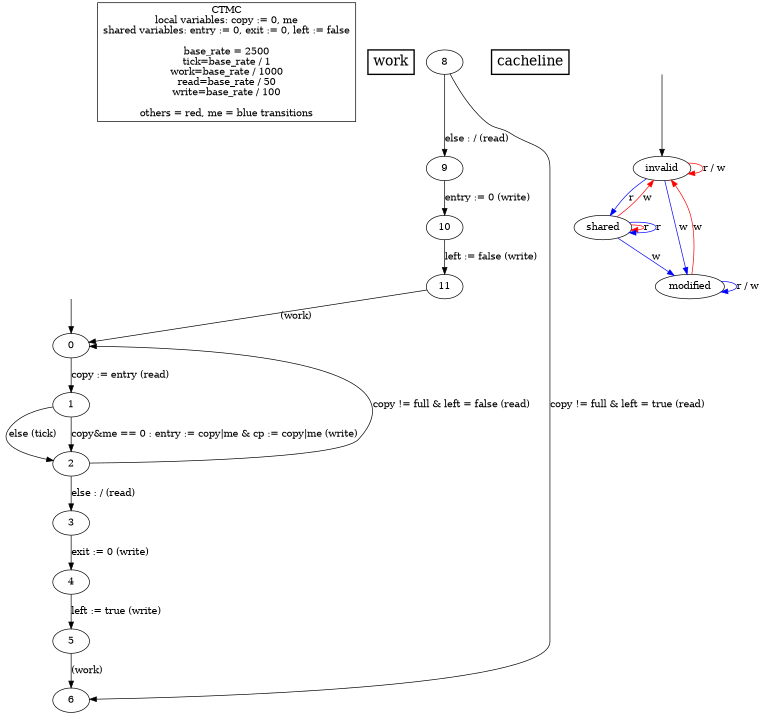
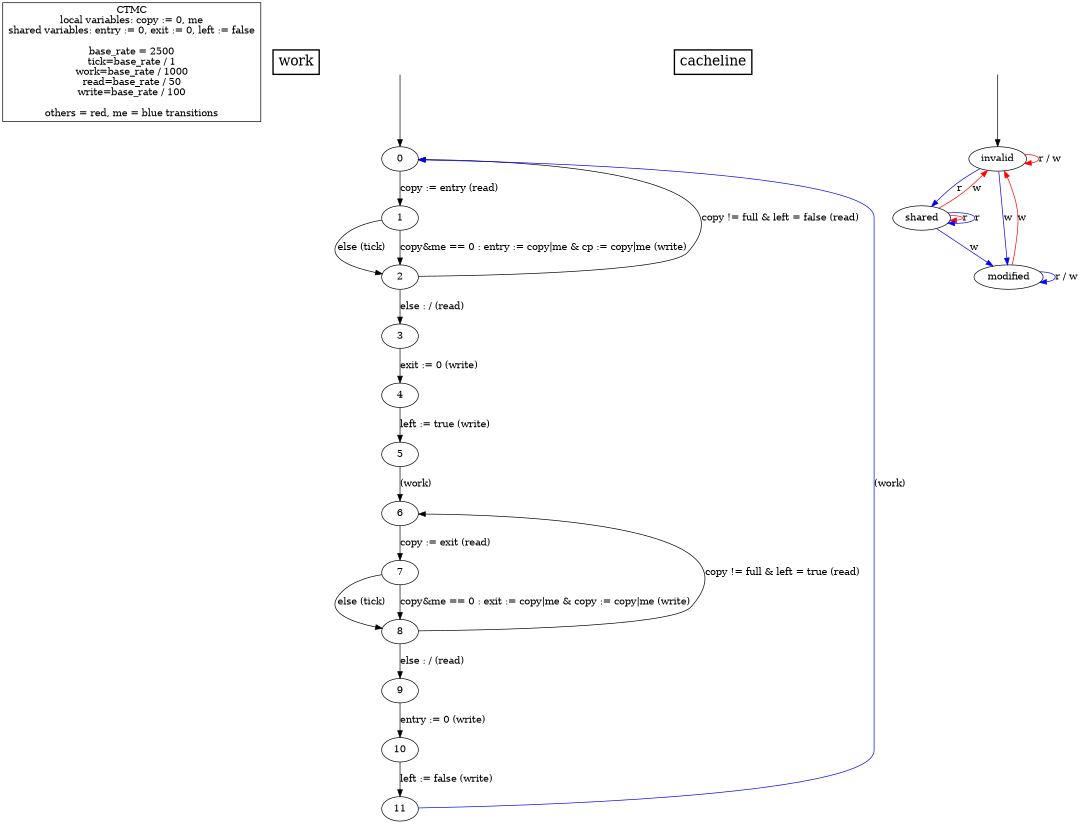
(261, 316) -> (874, 487)
none -> (400, 573)
